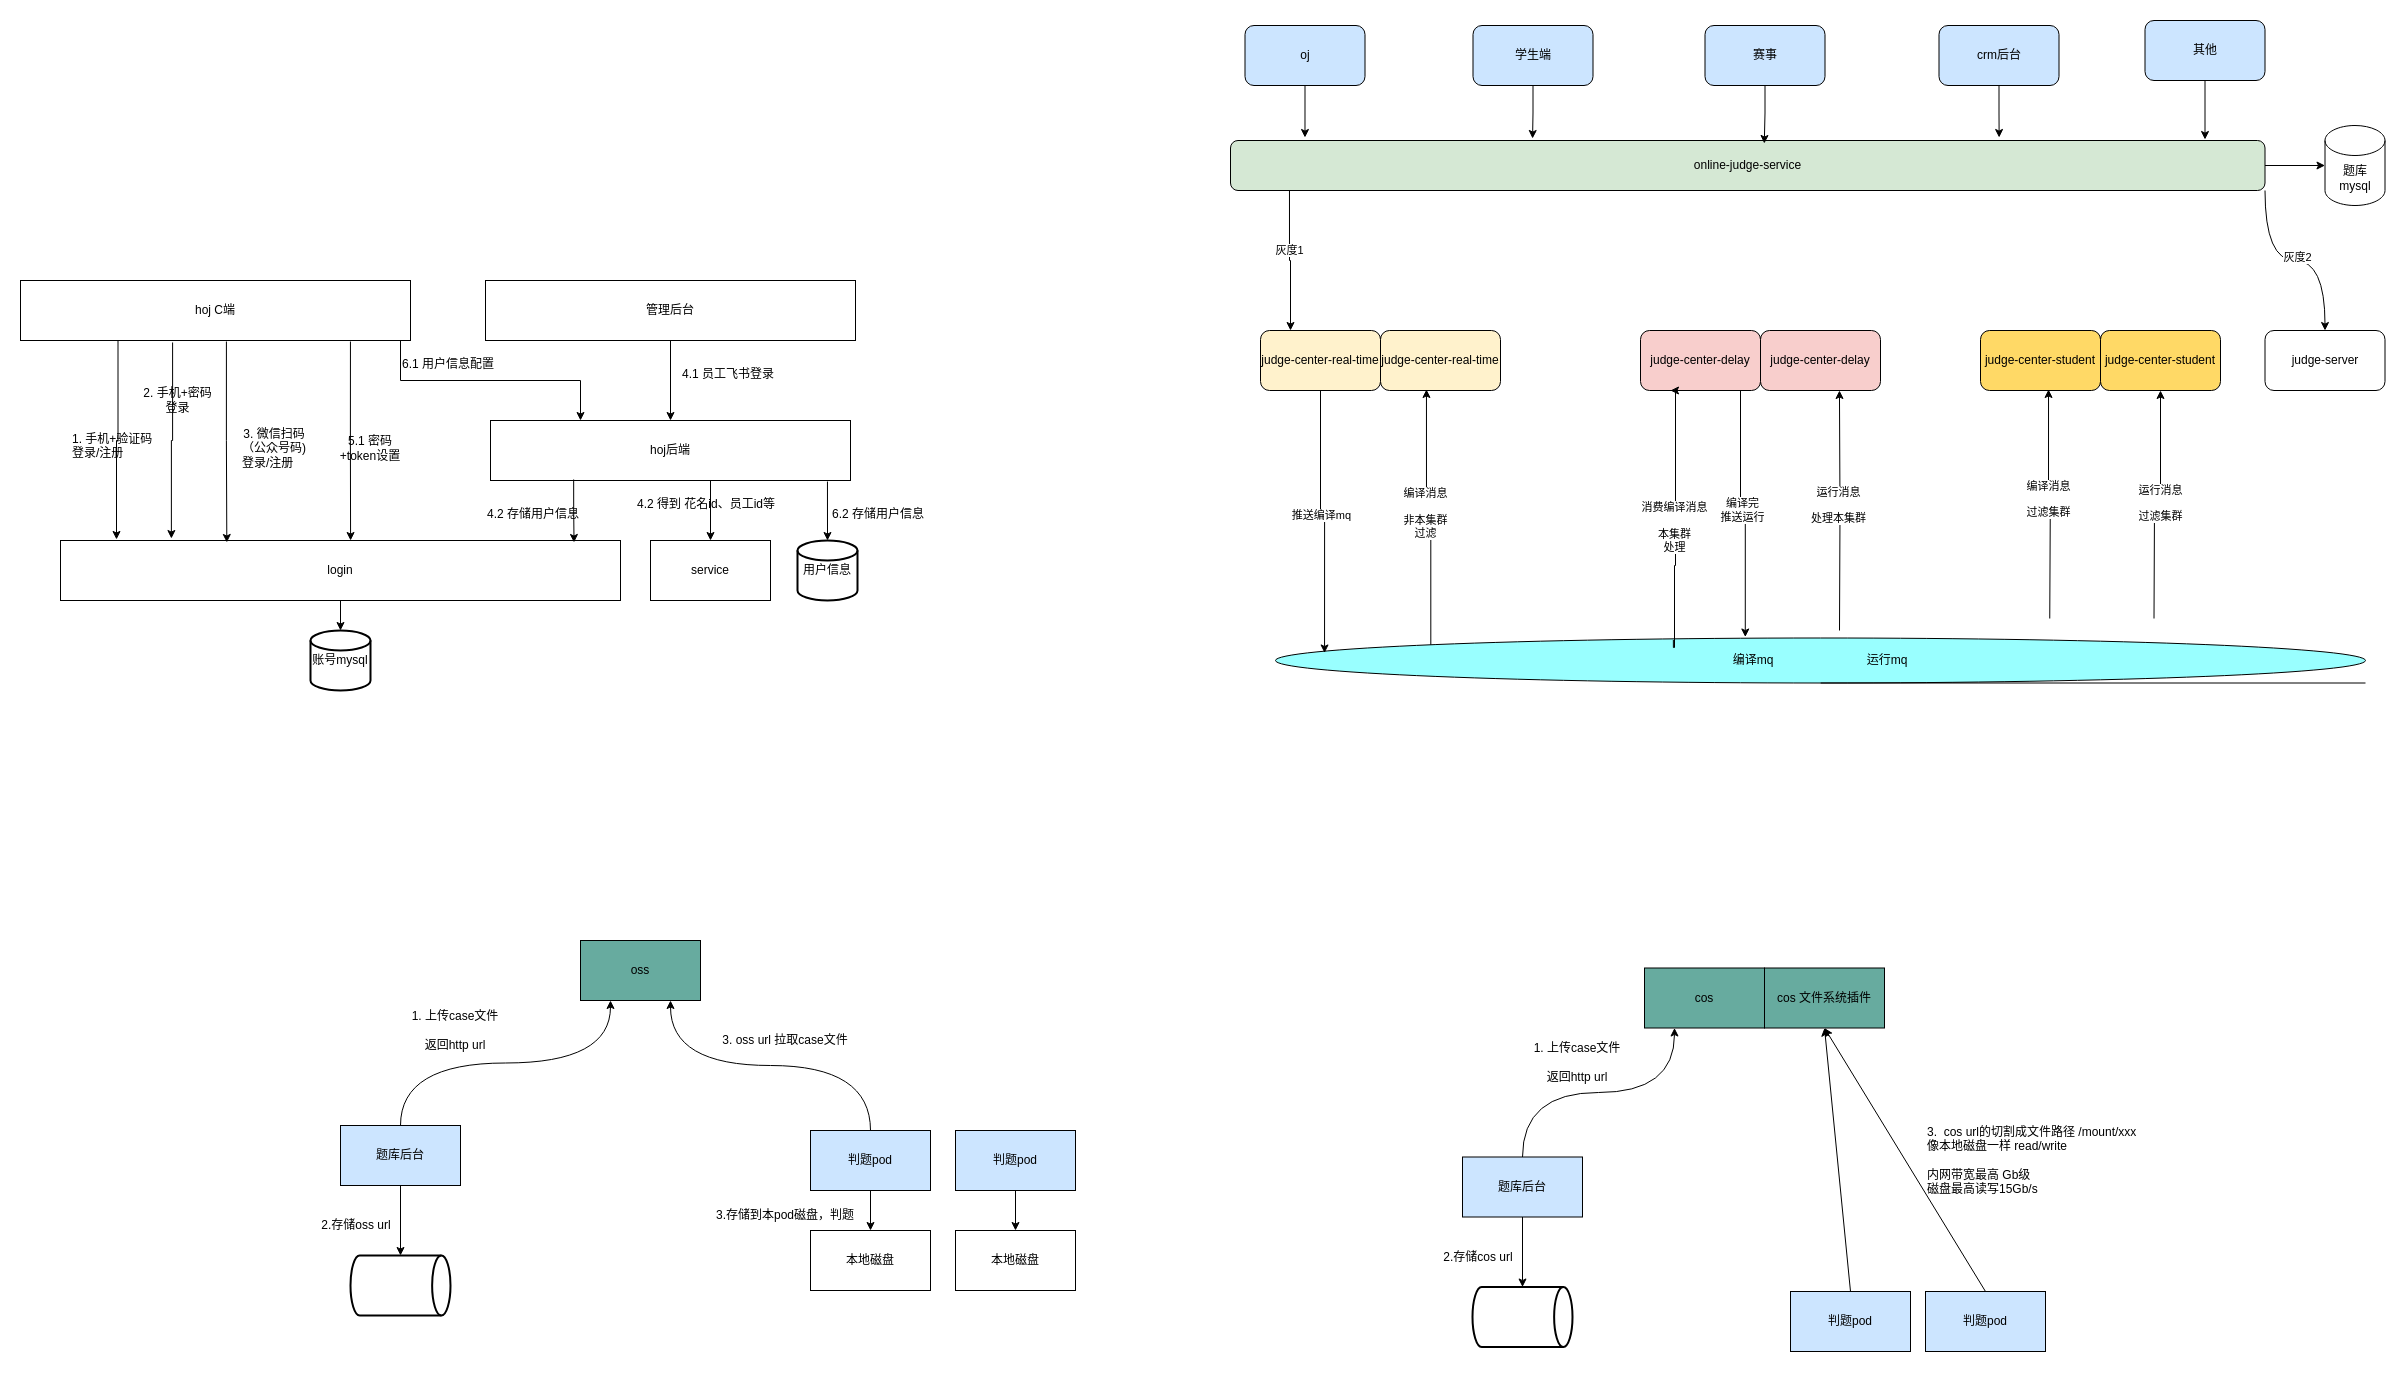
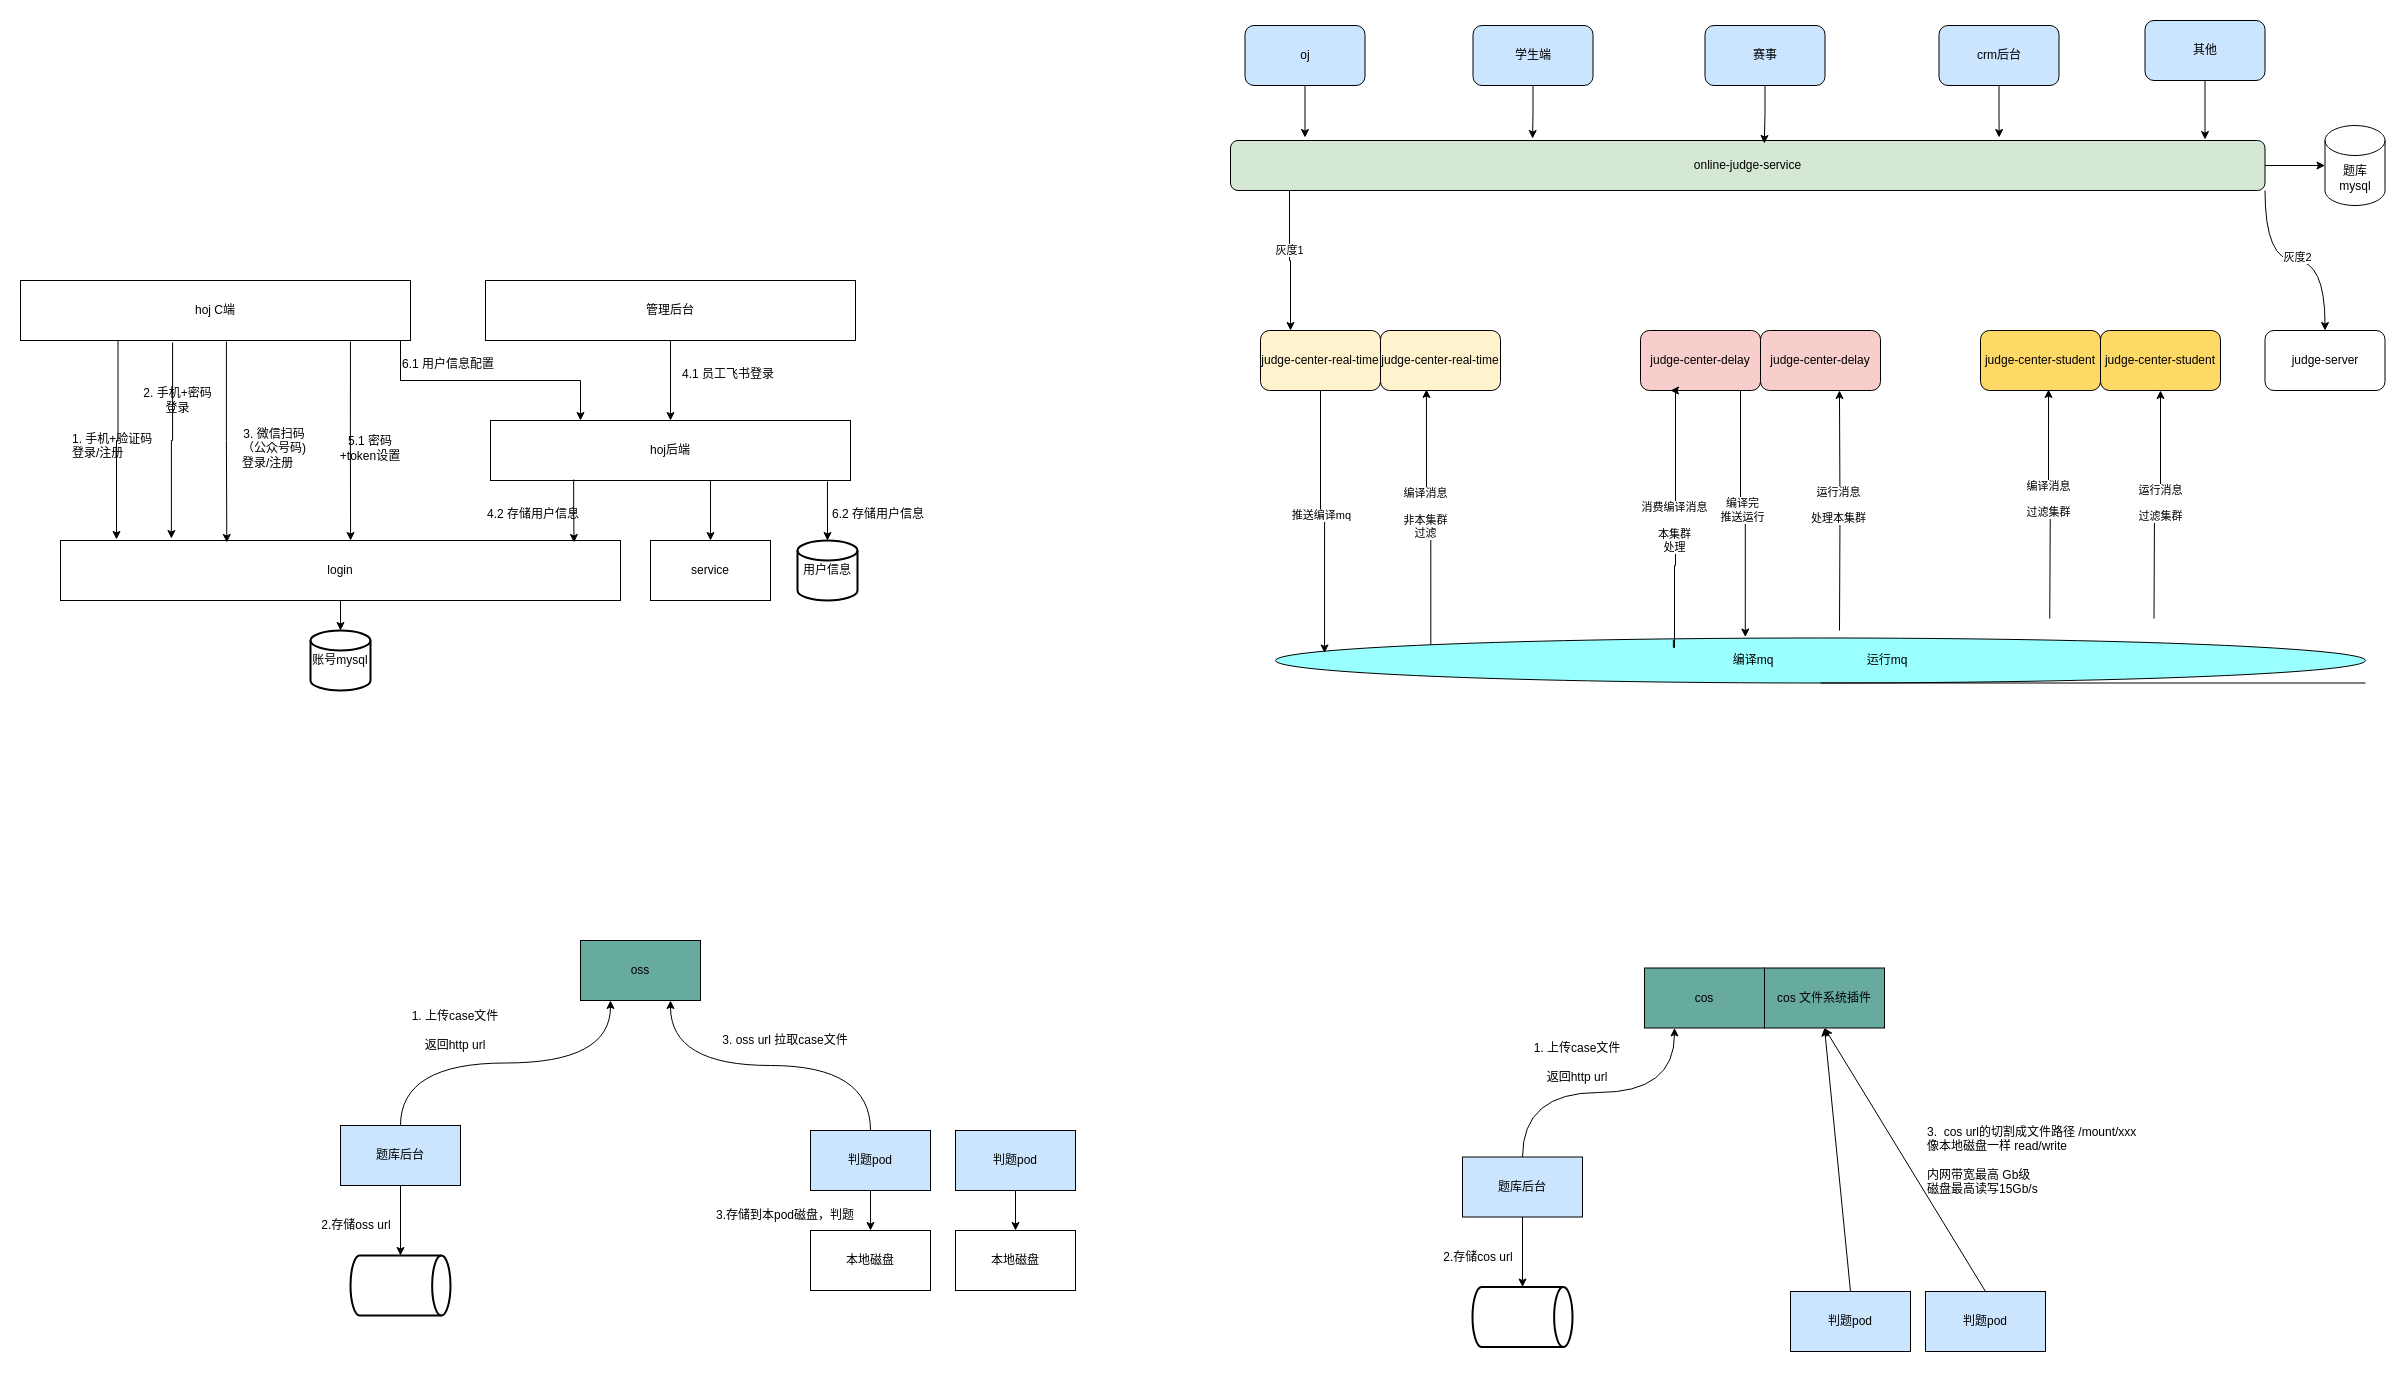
(711, 506) -> none
